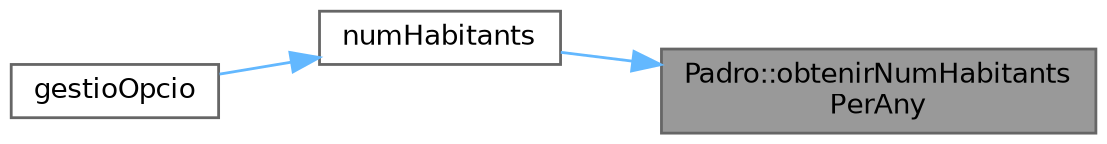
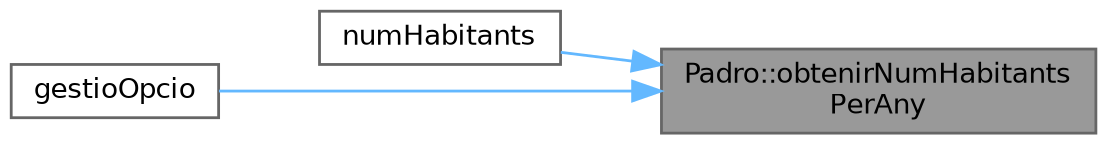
(255, 68) -> (426, 91)
